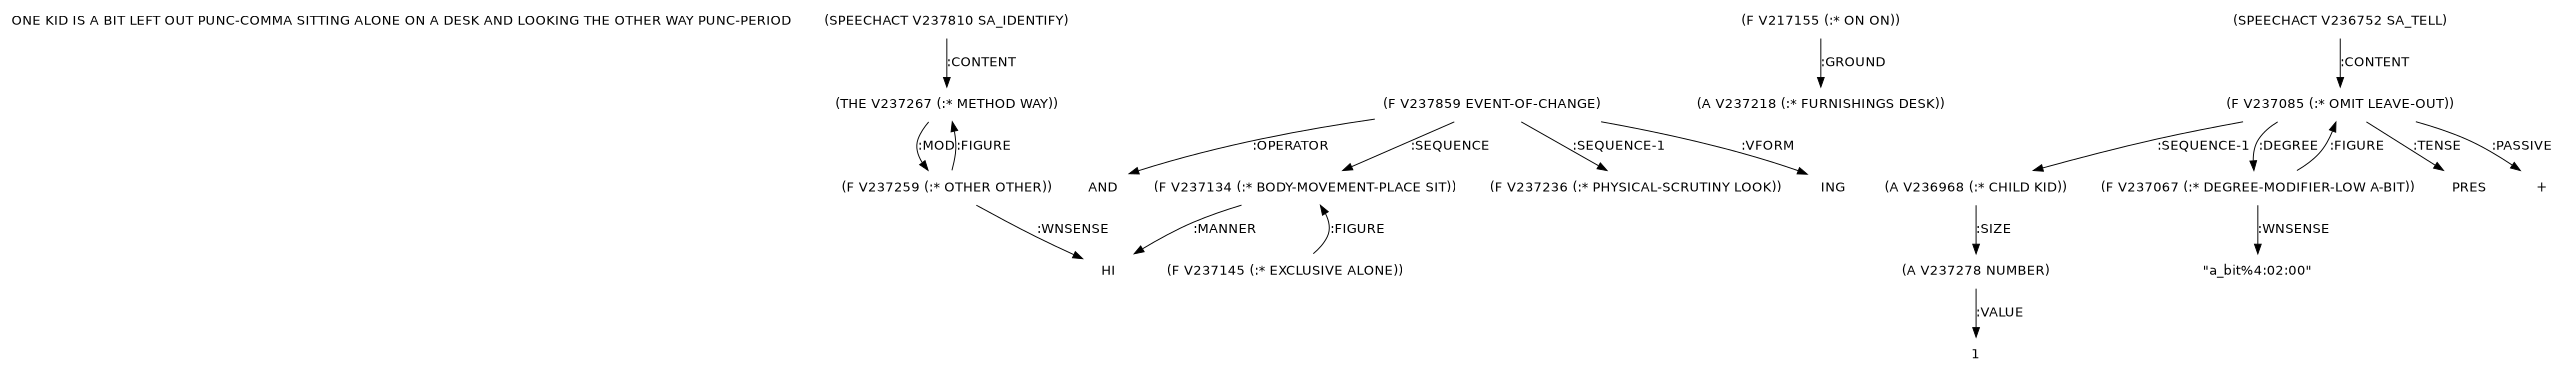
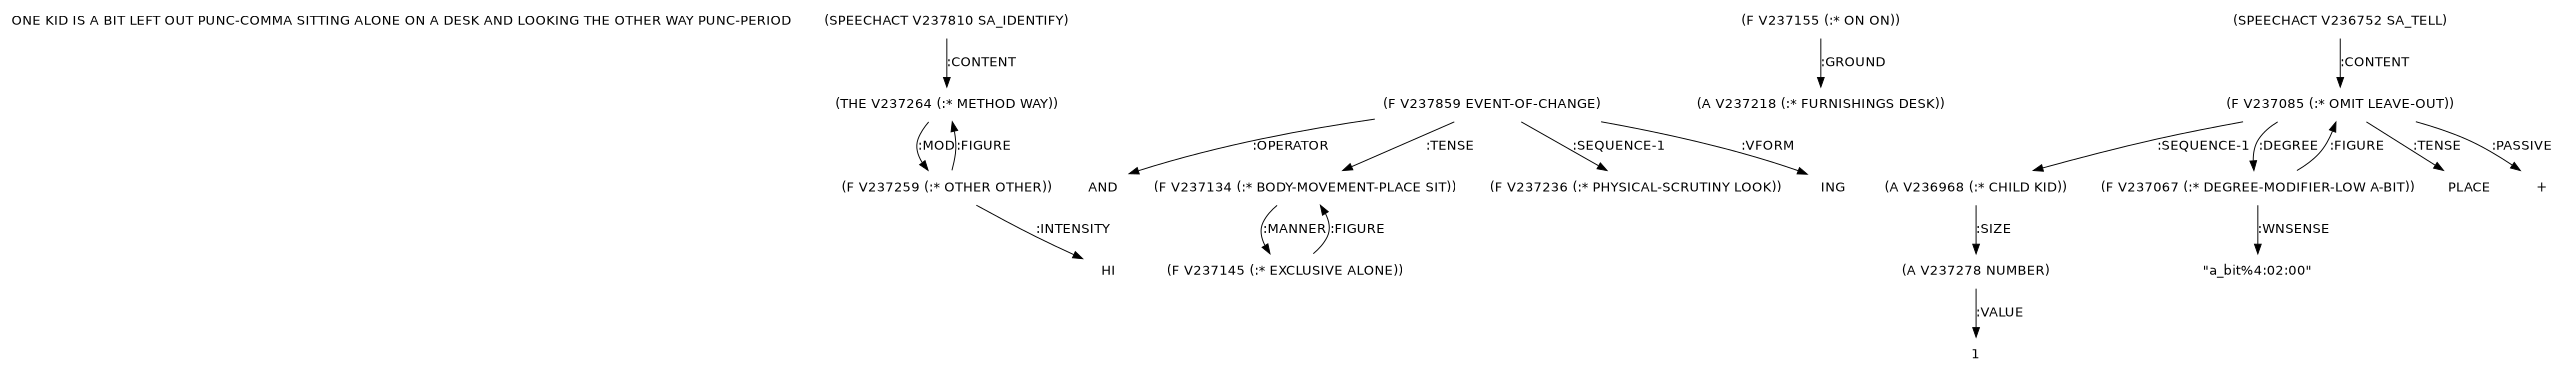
(1821, 21) -> (1821, 21)
(947, 104) -> (947, 104)
(1450, 146) -> (1450, 146)
(2470, 188) -> (2470, 188)
(1191, 223) -> (1263, 223)
(1073, 230) -> (1073, 230)
